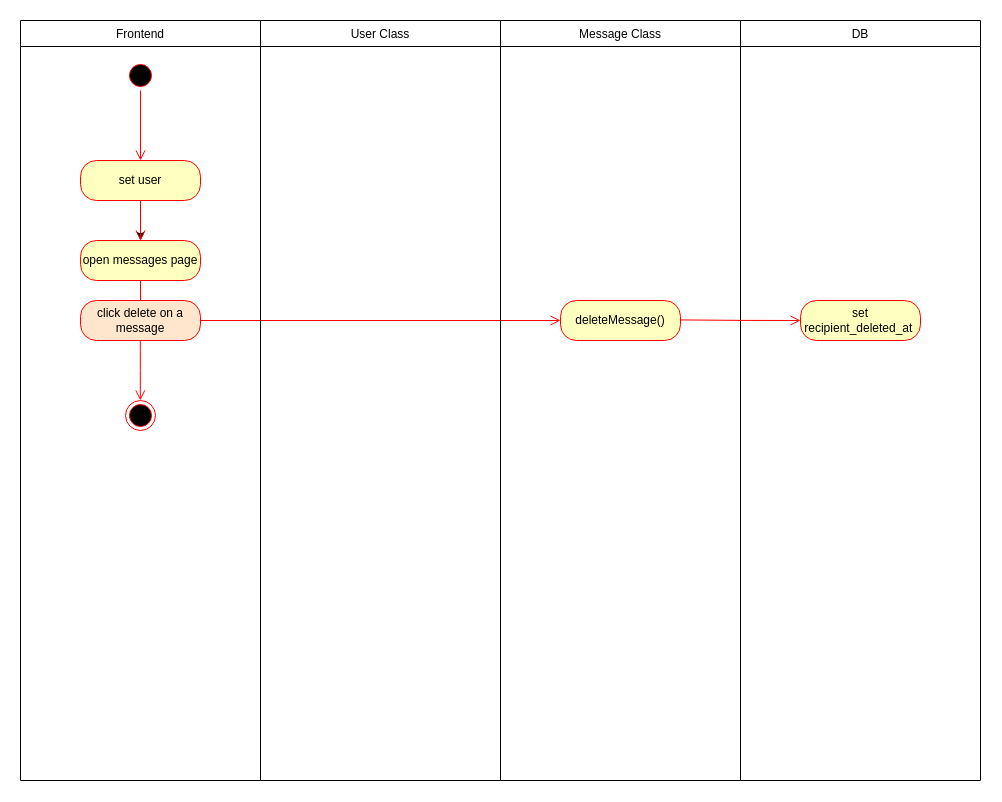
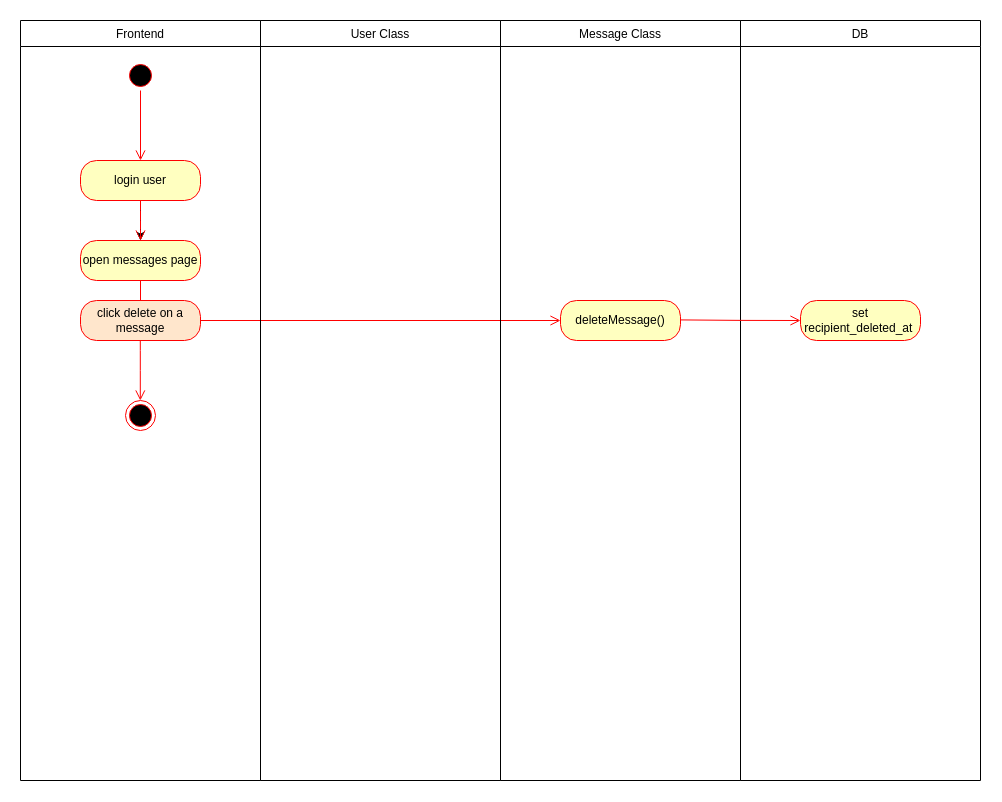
(141, 181) -> (141, 181)
